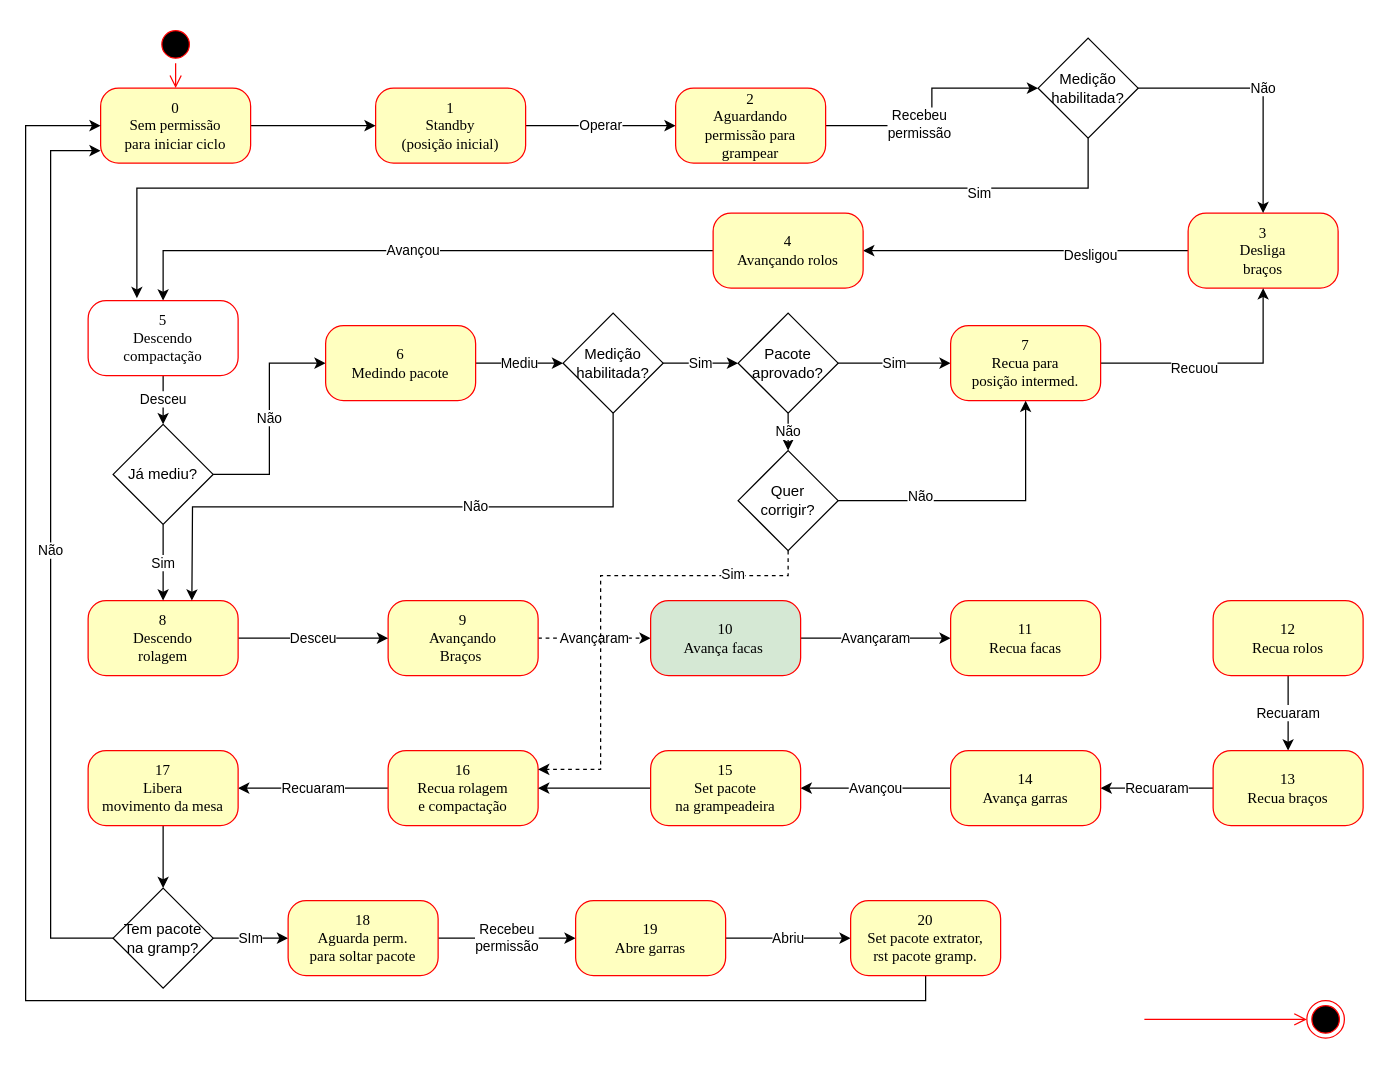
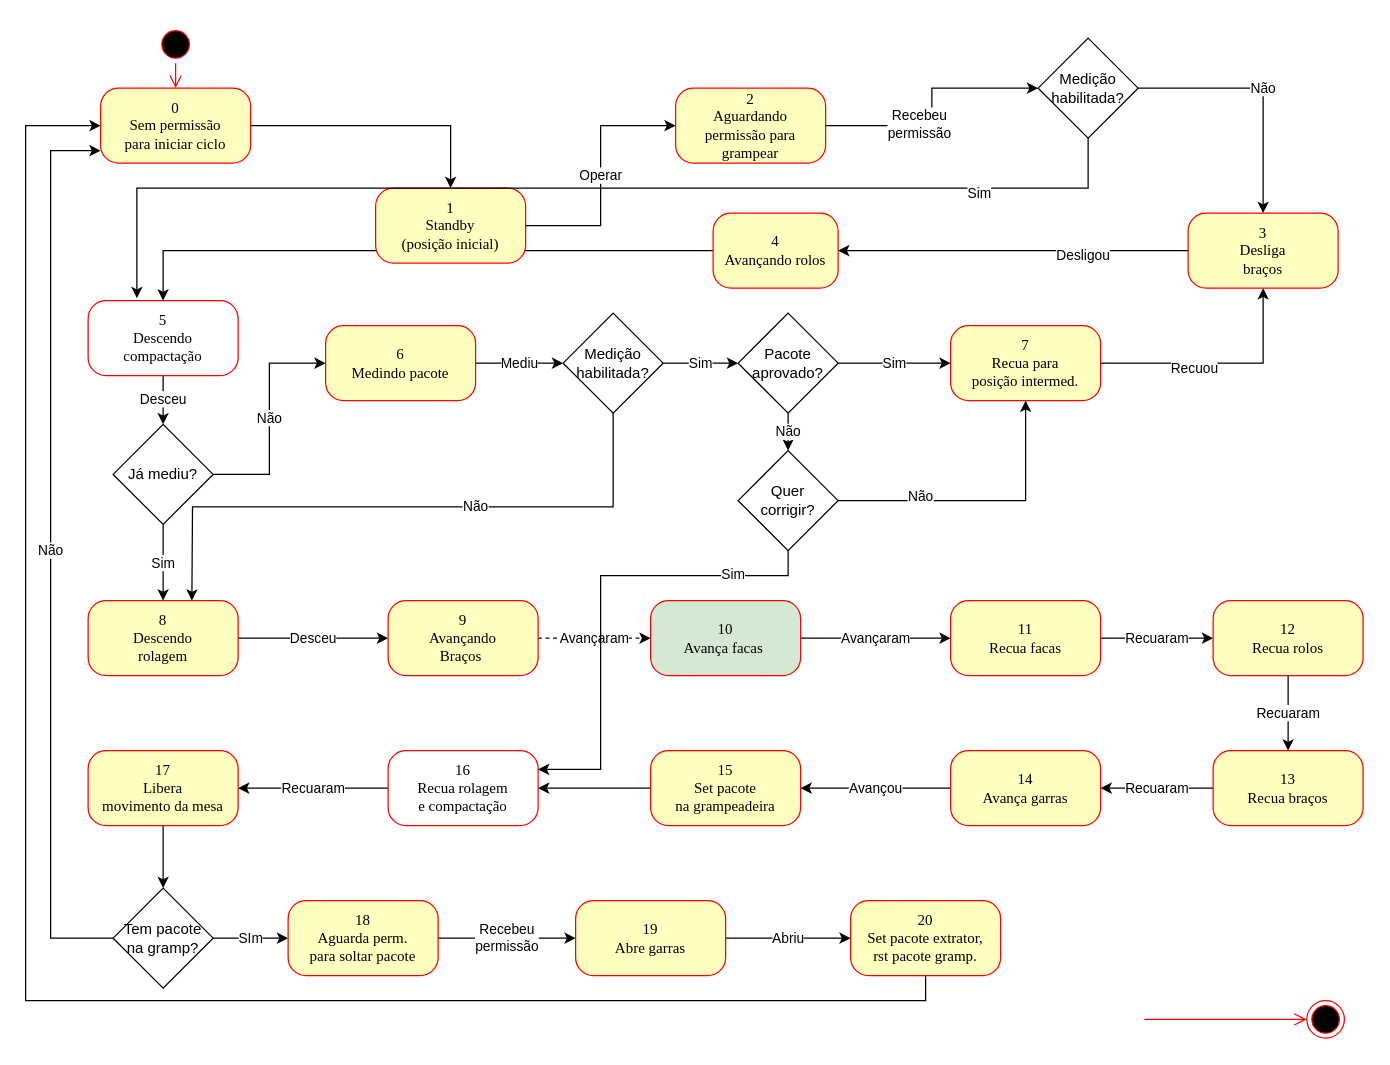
(451, 126) -> (451, 226)
(788, 251) -> (776, 251)
none -> (1153, 638)
(601, 641) -> (601, 641)
(463, 788) -> (463, 788)
